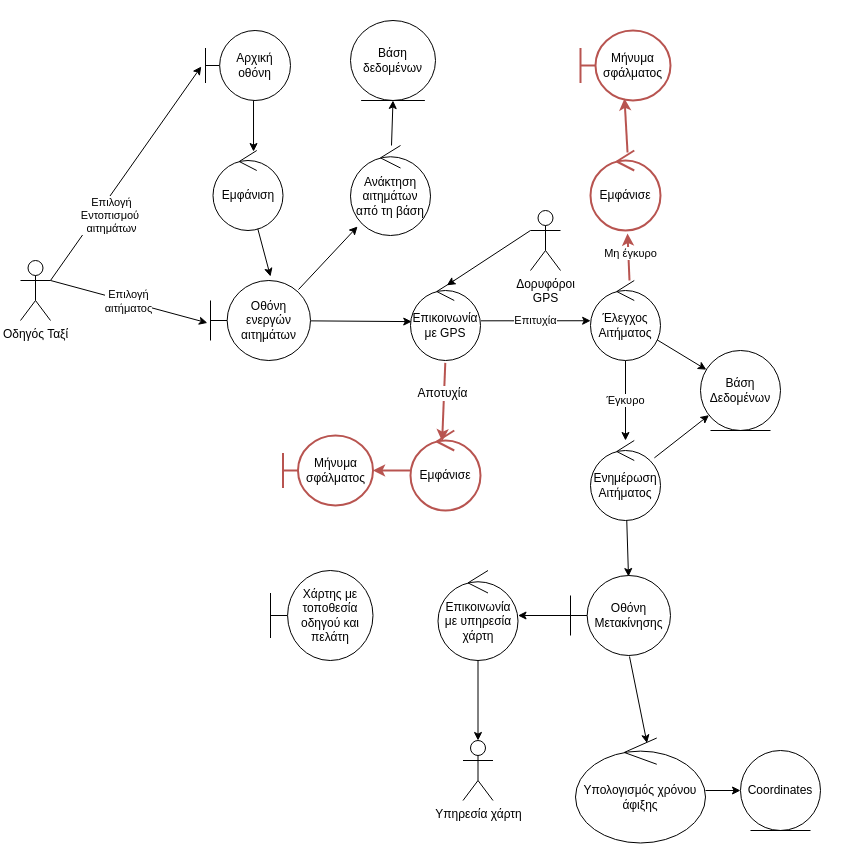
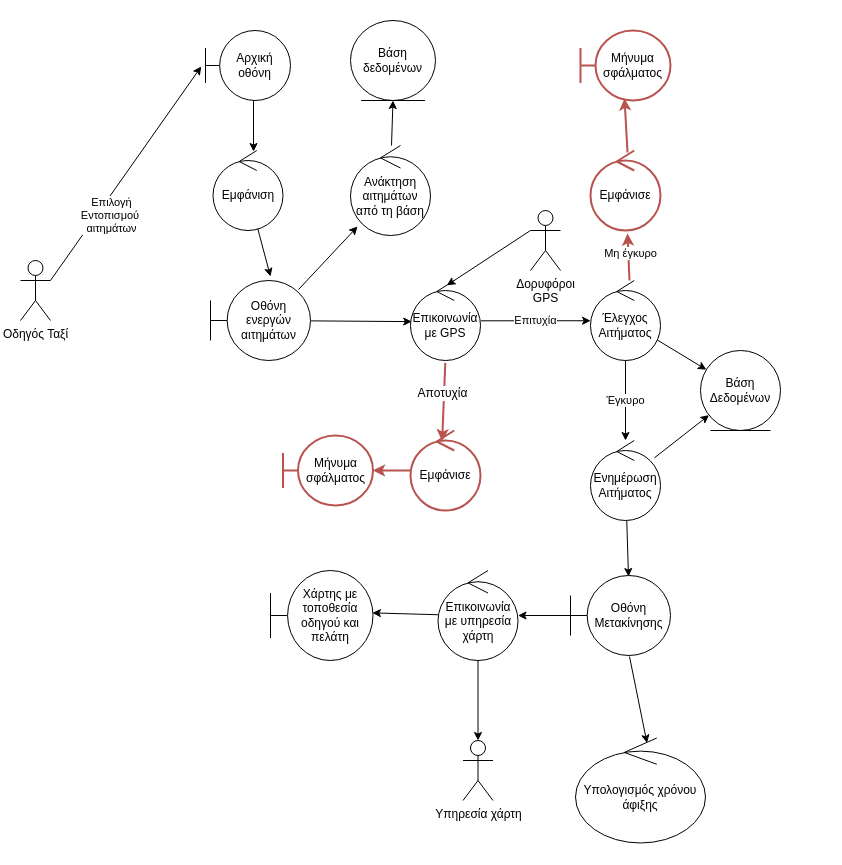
(86, 290) -> none
none -> (409, 614)
(720, 791) -> none
(781, 791) -> none
